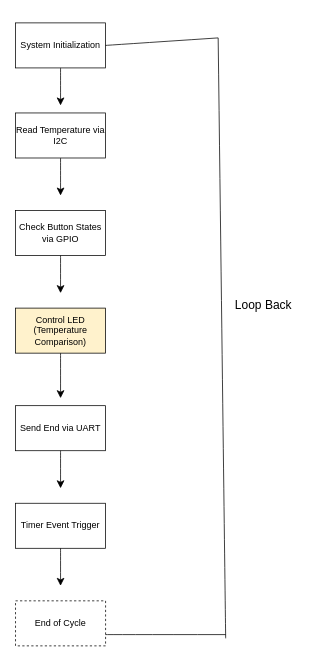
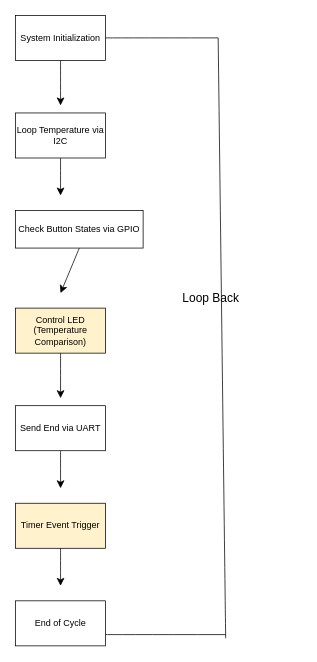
(60, 45) -> (60, 38)
(60, 135) -> (60, 135)
(60, 233) -> (79, 229)
(263, 305) -> (210, 297)
(60, 525) -> (60, 525)
(60, 623) -> (60, 623)
